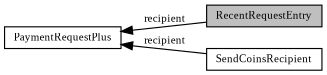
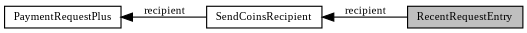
(169, 26) -> (371, 17)
